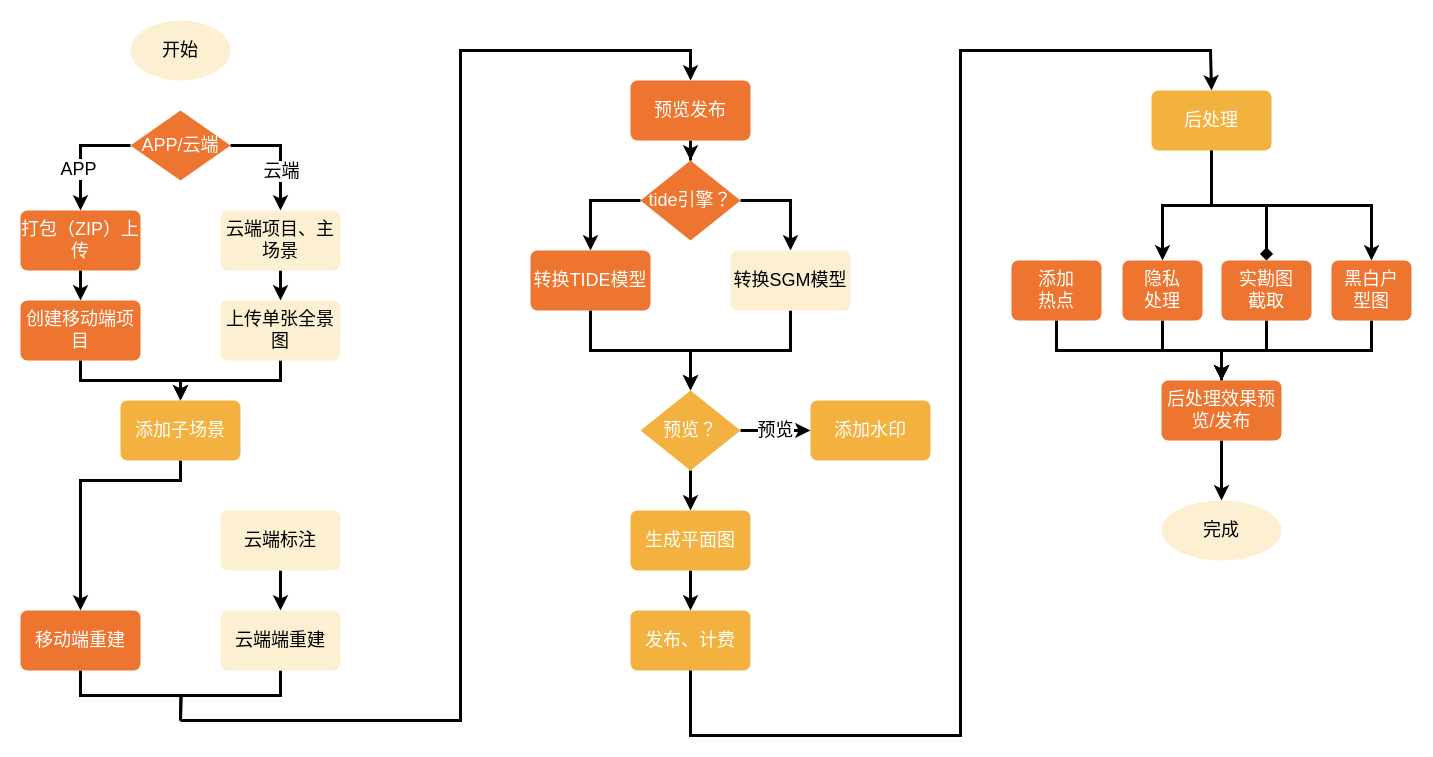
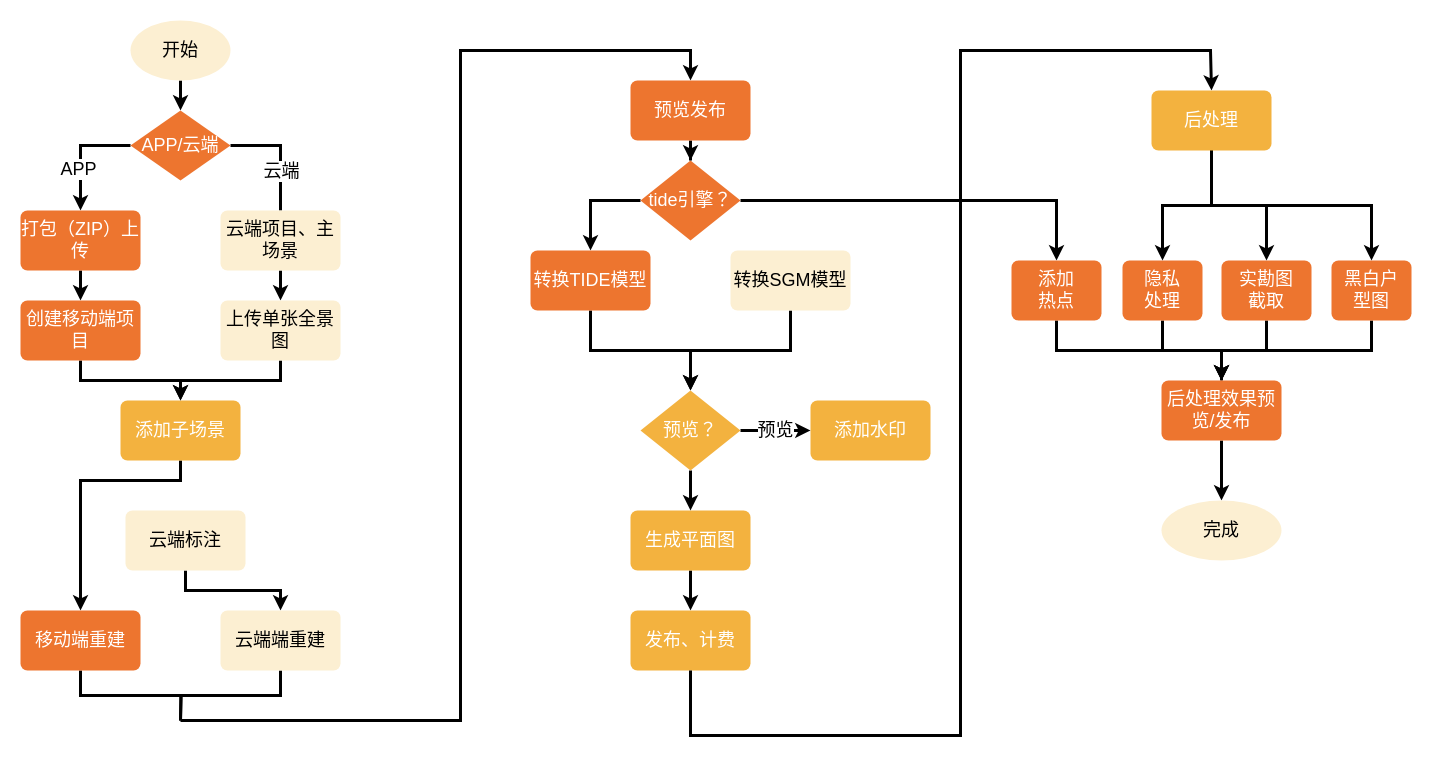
none -> (181, 100)
(281, 198) -> (281, 203)
(791, 219) -> (947, 201)
(1267, 247) -> (1267, 248)
(281, 541) -> (186, 541)
